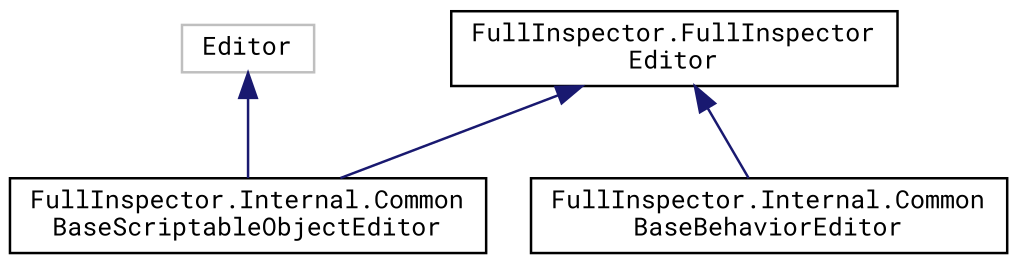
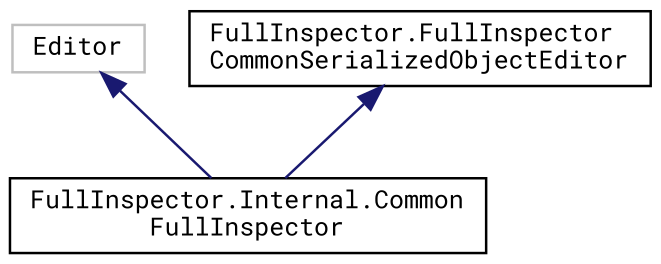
(674, 49) -> (420, 49)
(248, 216) -> (248, 216)
(769, 216) -> none
